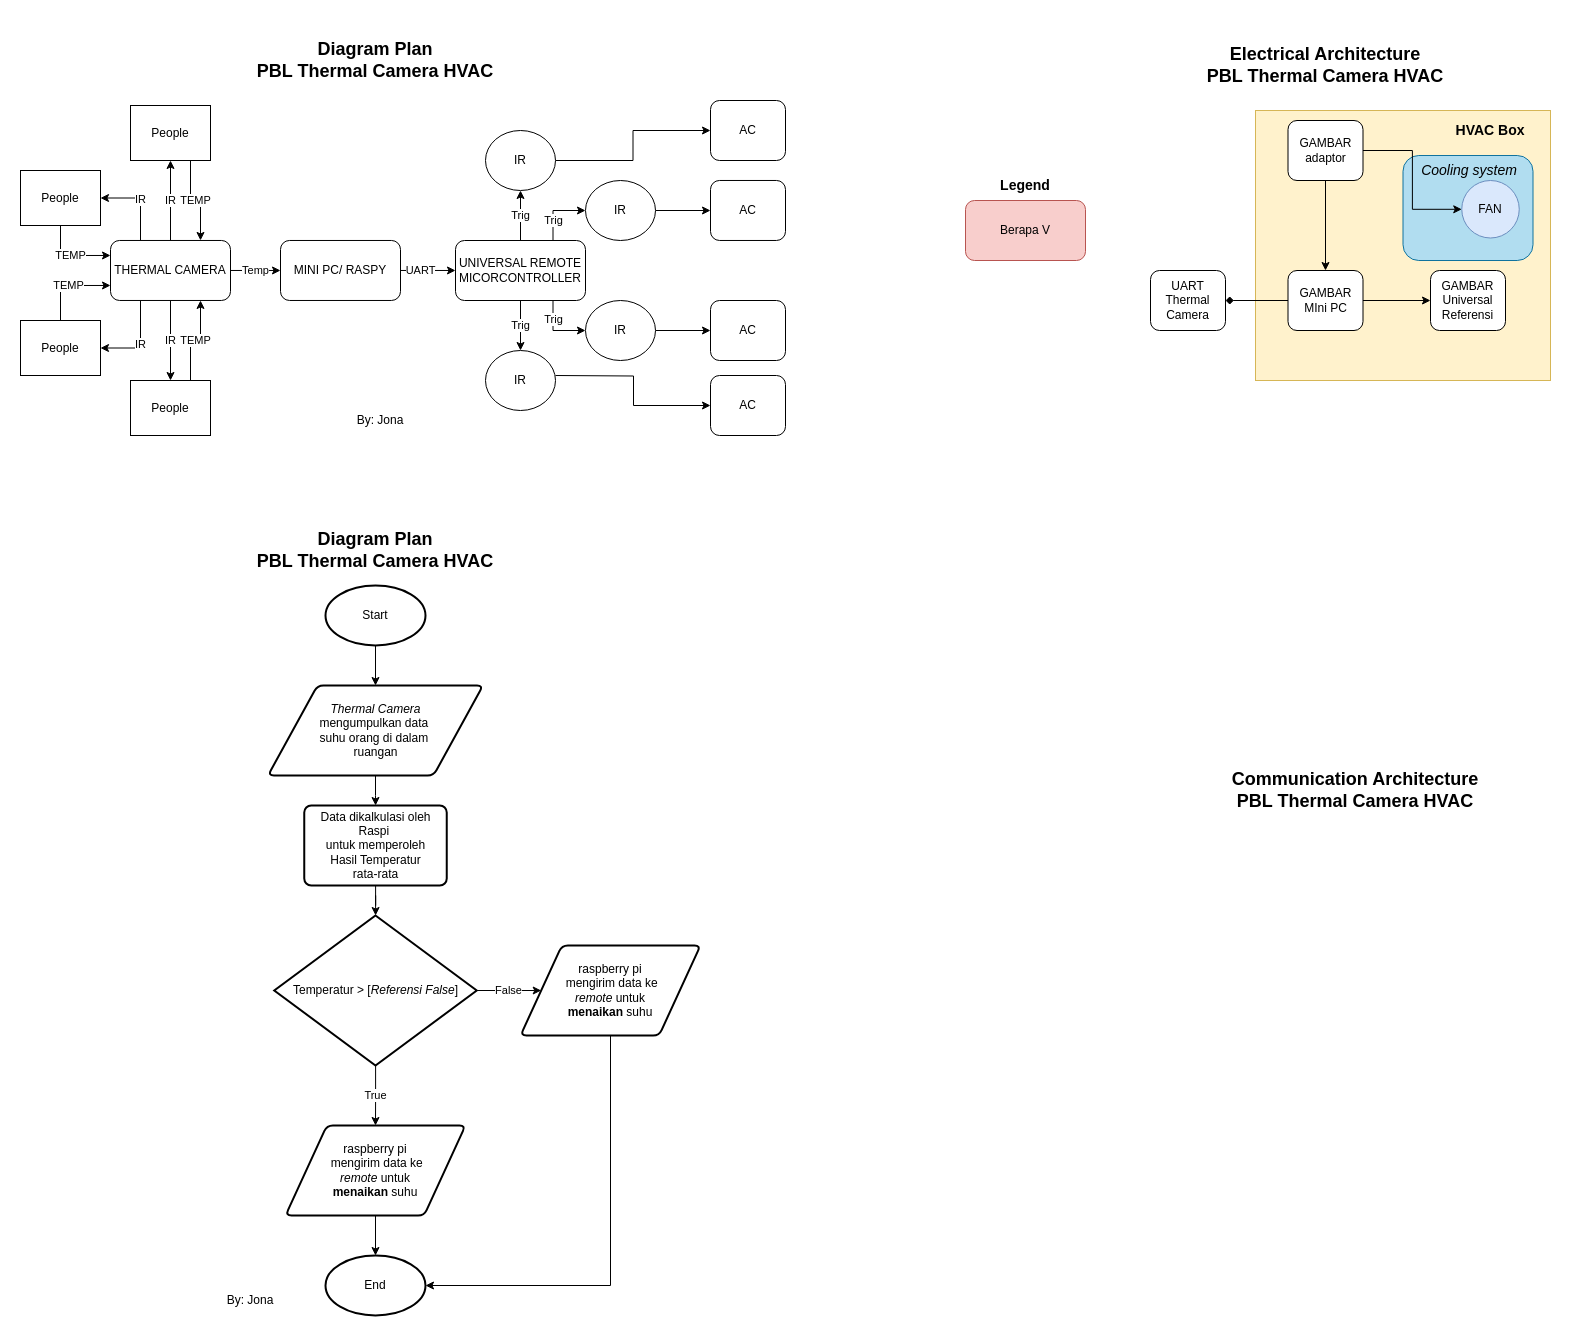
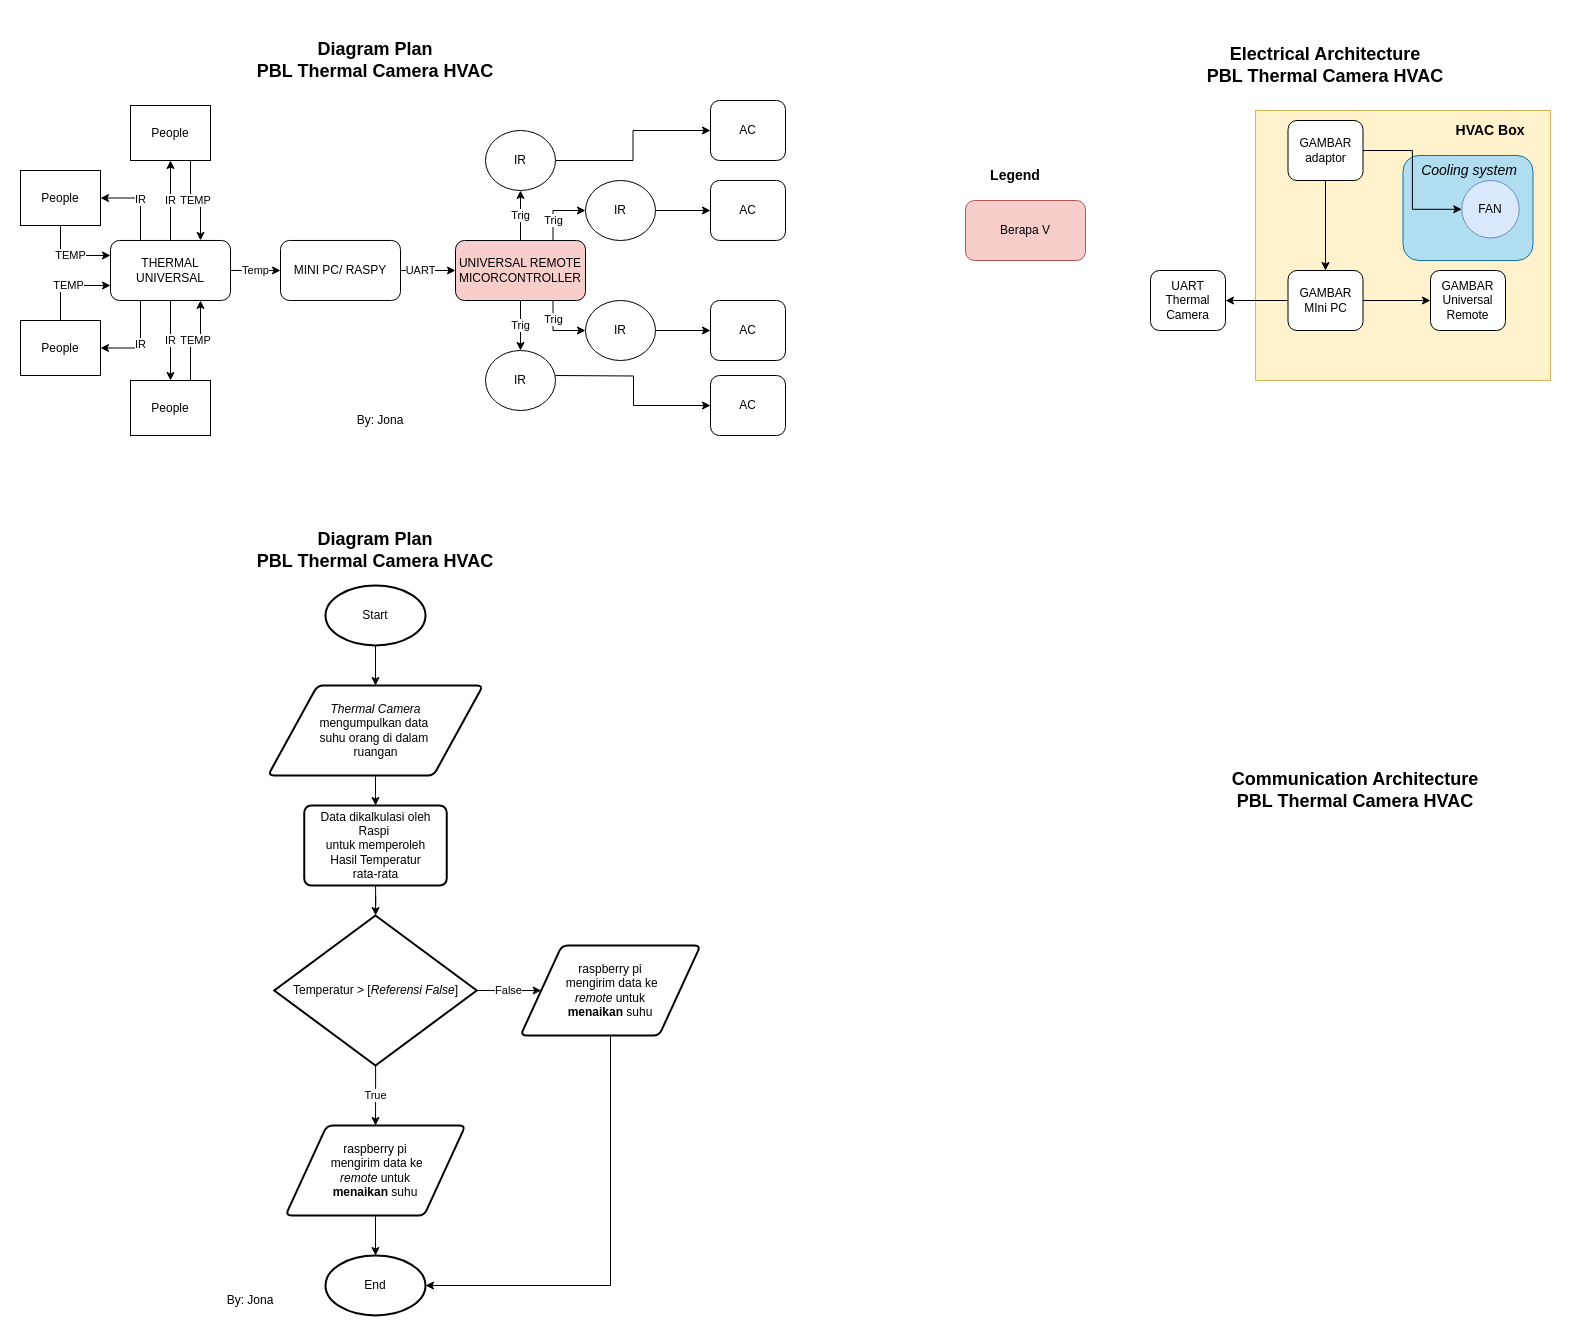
(1026, 186) -> (1016, 176)
(171, 271) -> (171, 271)
(521, 271) -> (521, 271)
(1234, 301) -> (1233, 301)
(1468, 301) -> (1468, 301)
